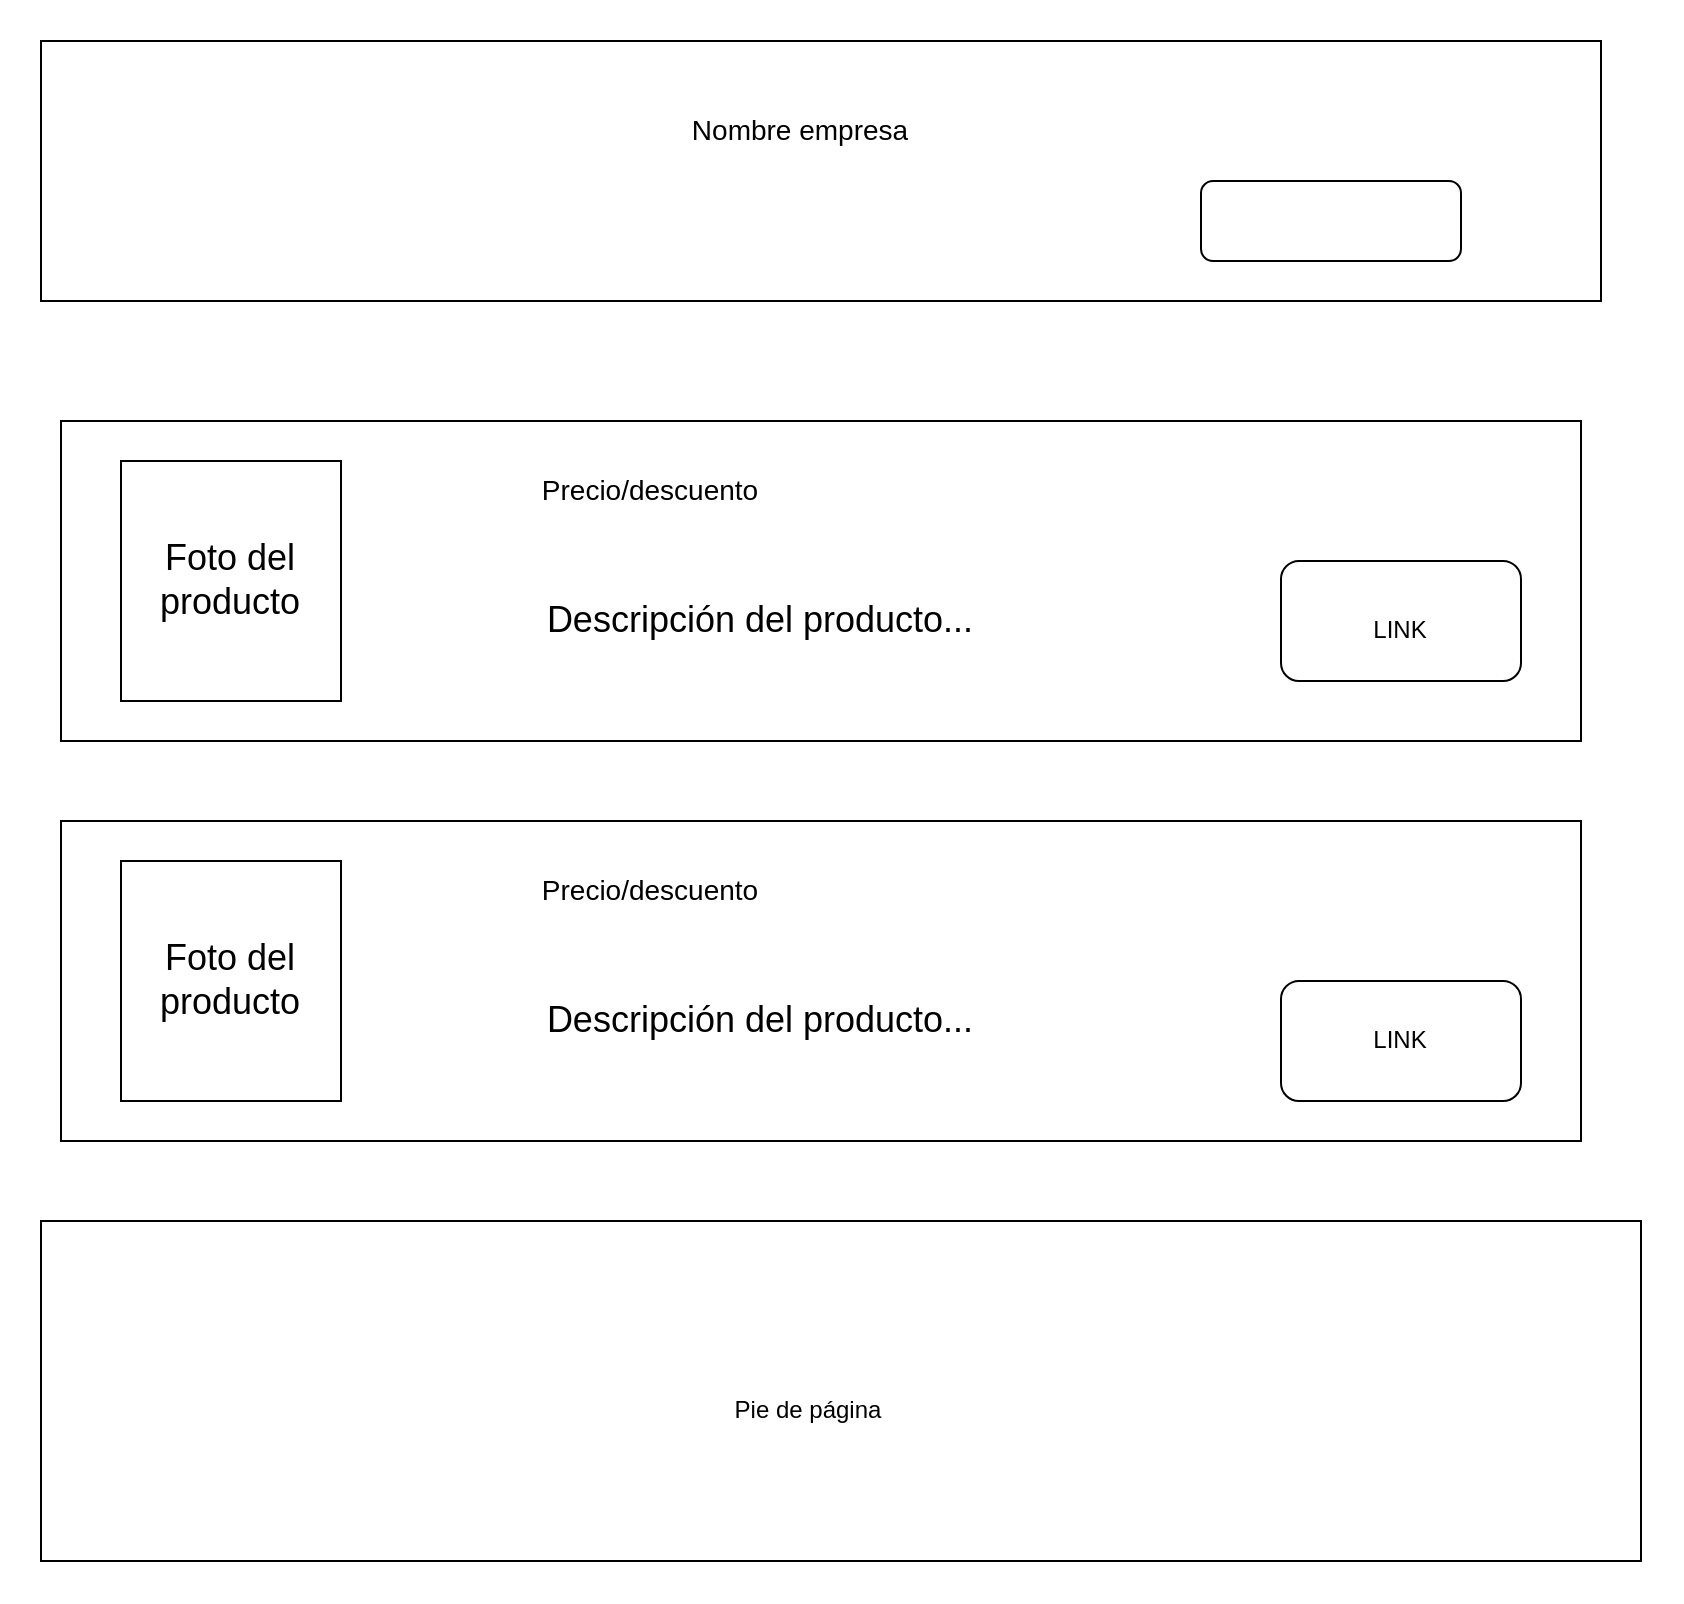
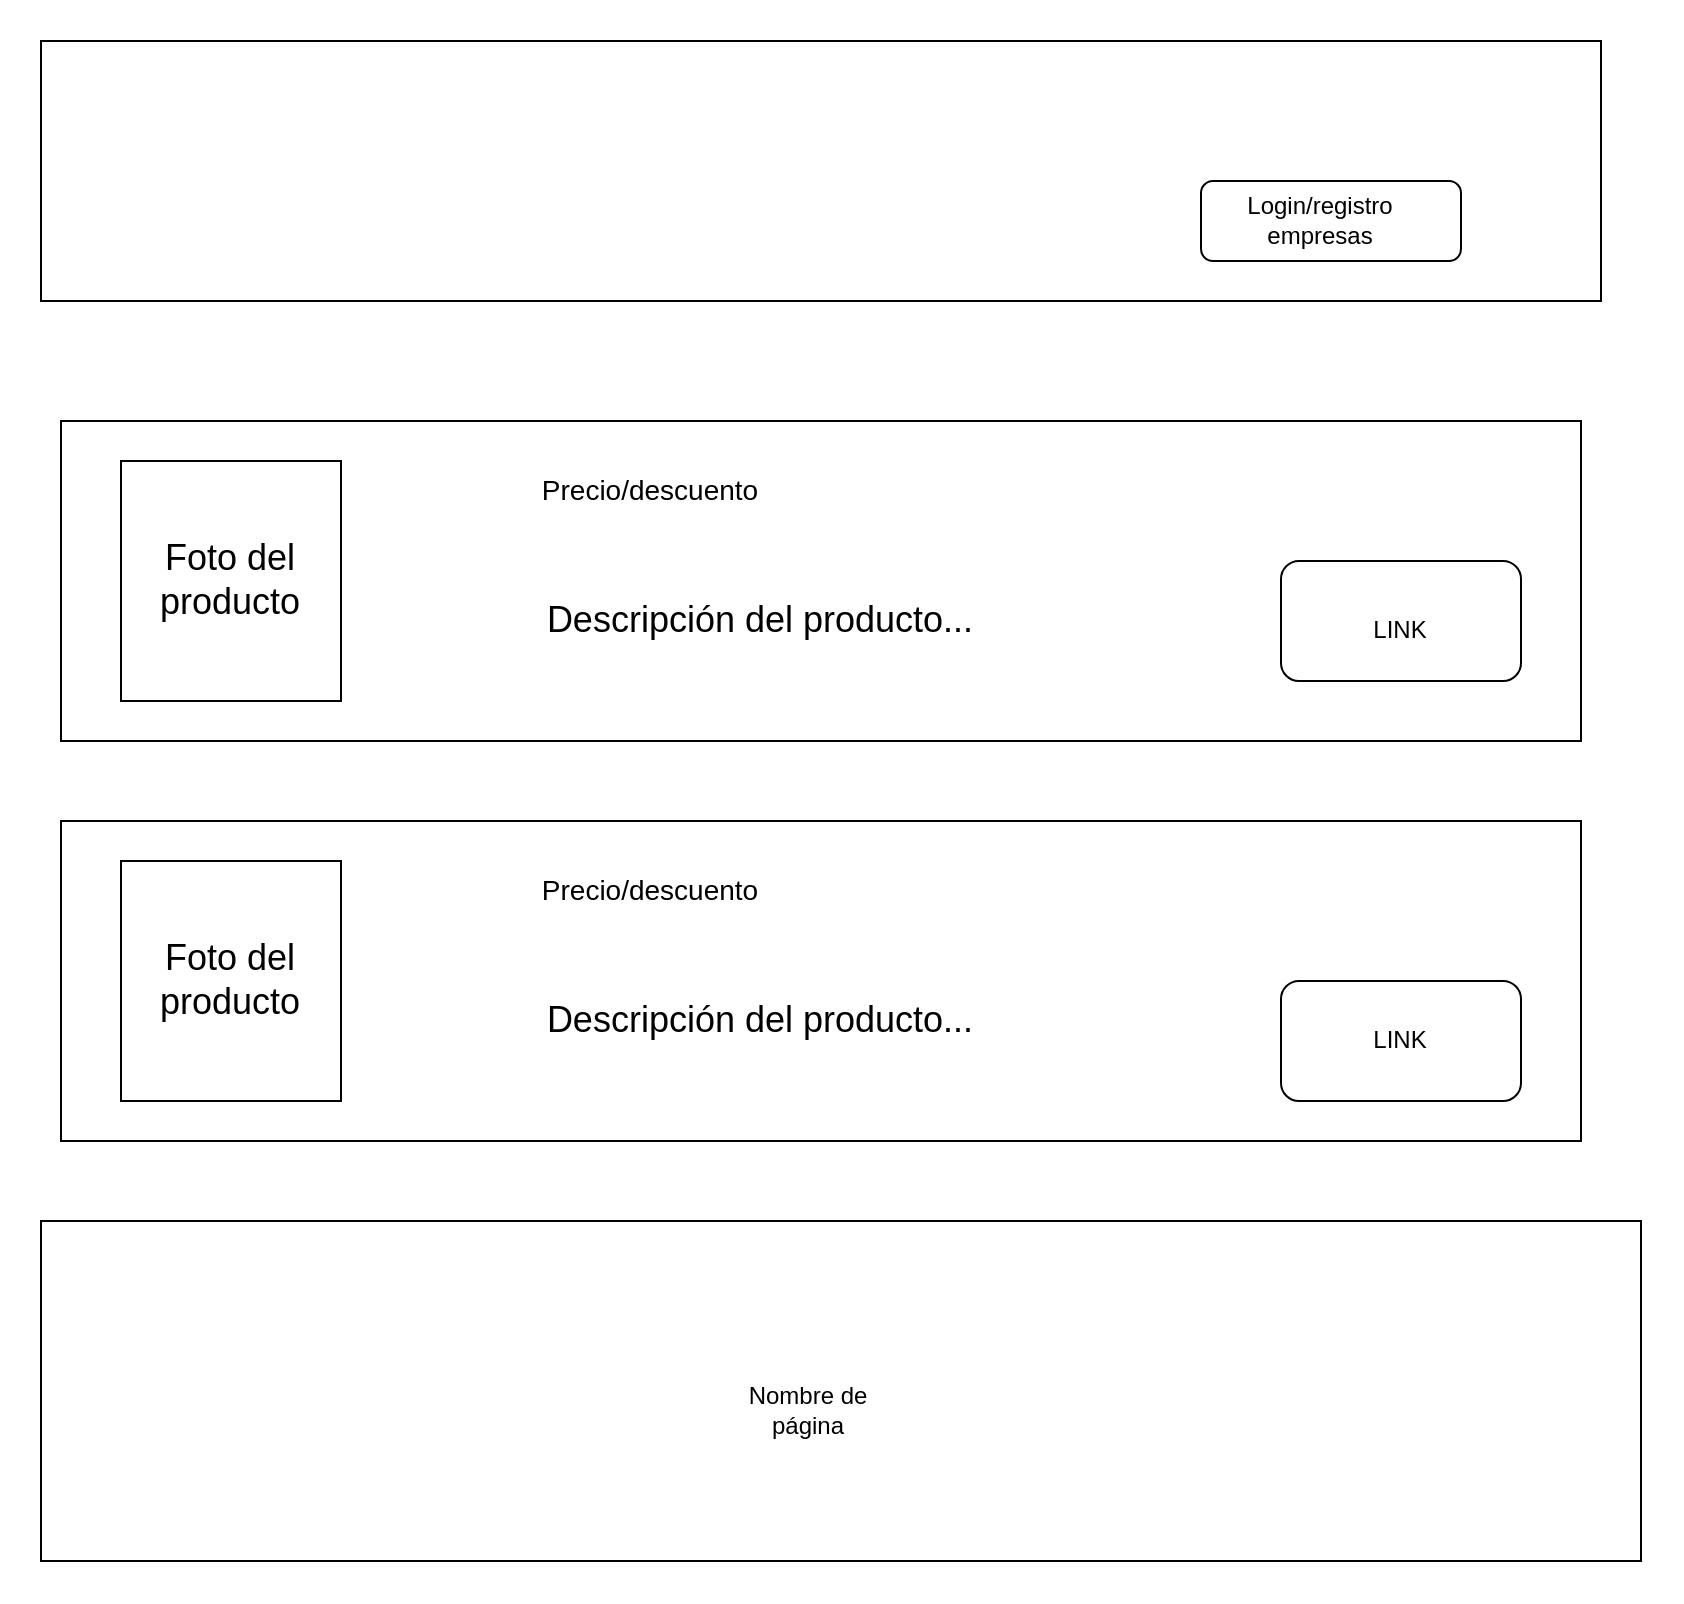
(801, 131) -> none
none -> (1321, 221)
(809, 1411) -> (809, 1411)
